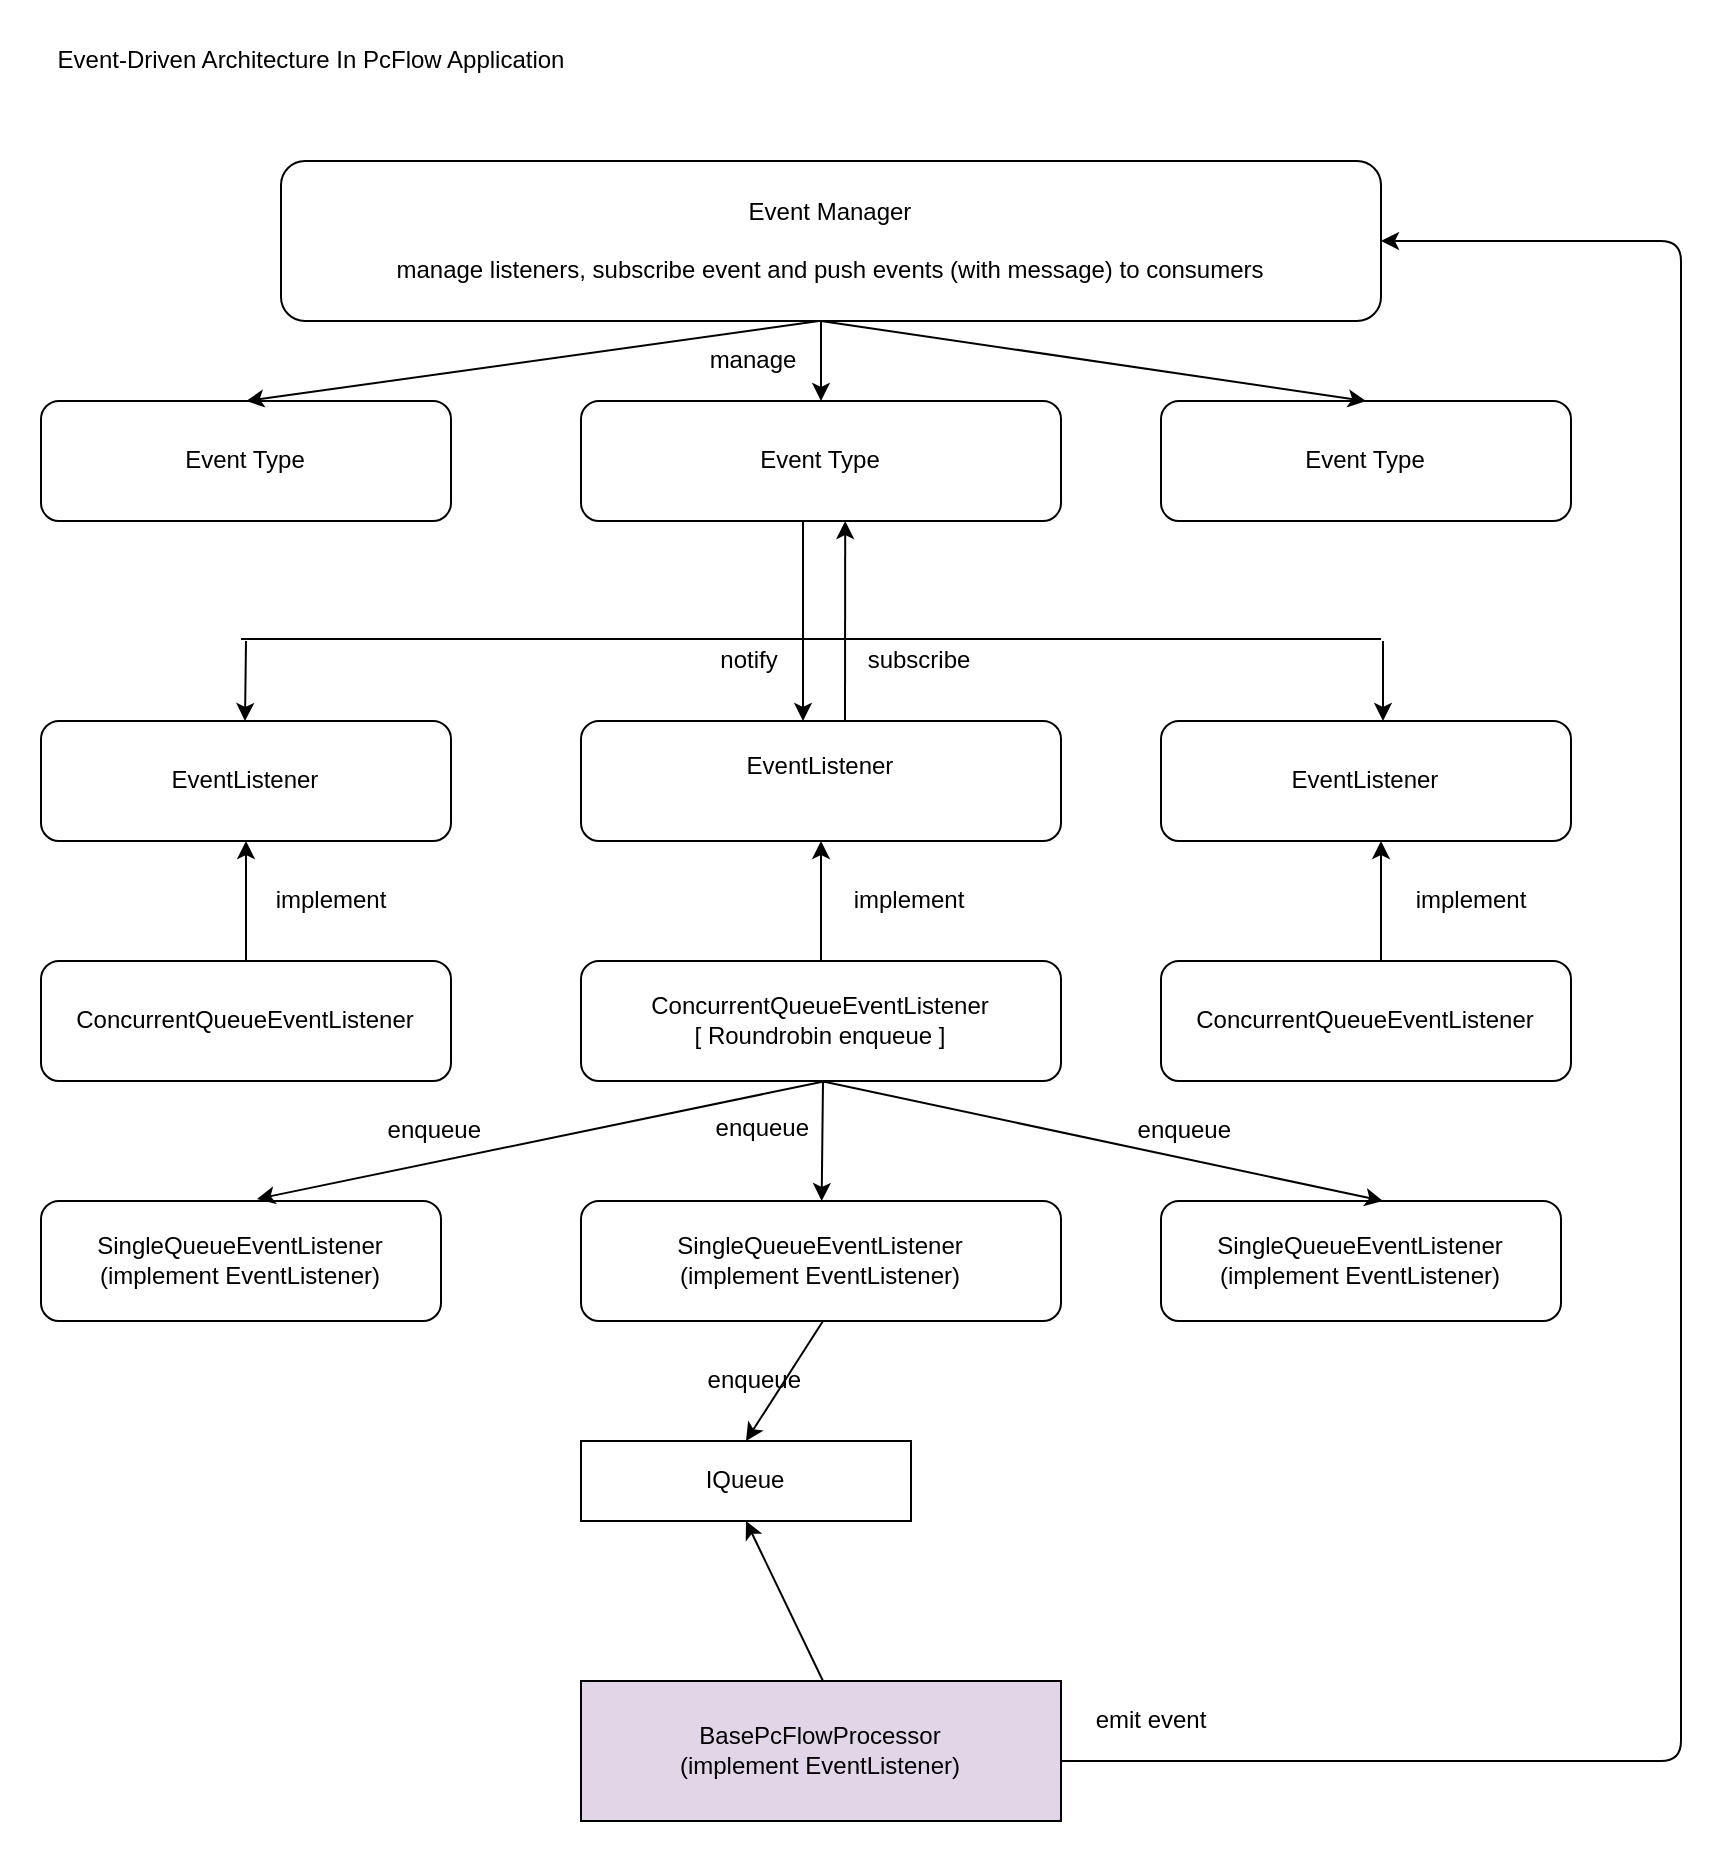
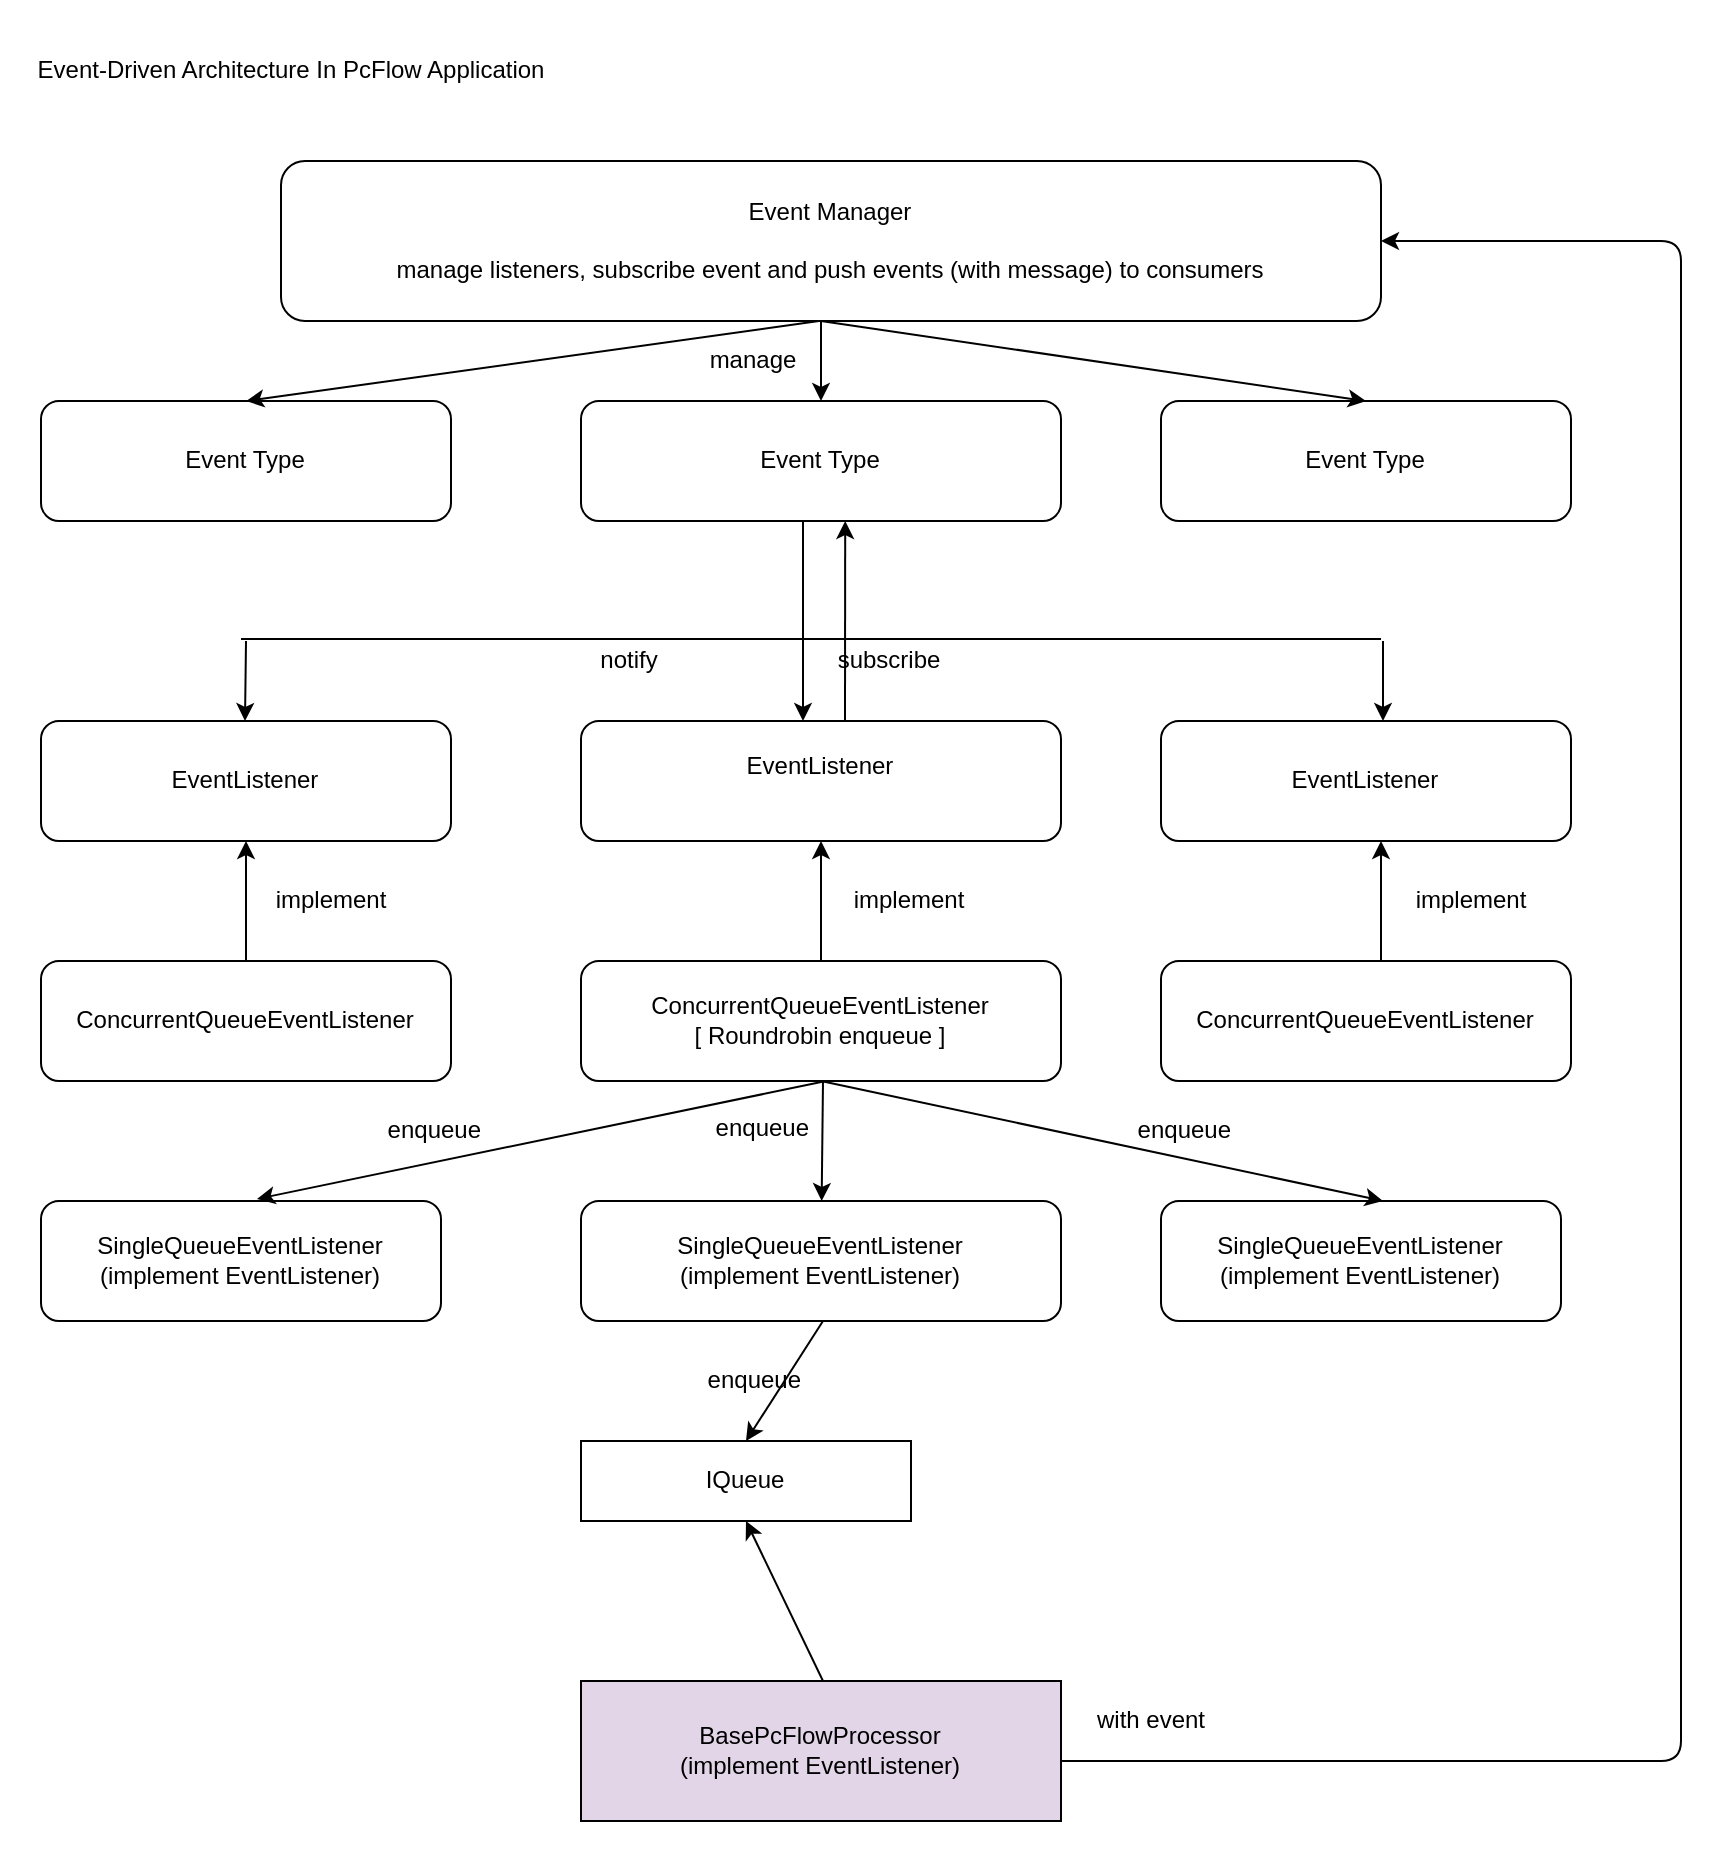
(311, 61) -> (291, 71)
(749, 661) -> (629, 661)
(919, 661) -> (889, 661)
(1152, 1721) -> (1152, 1721)
